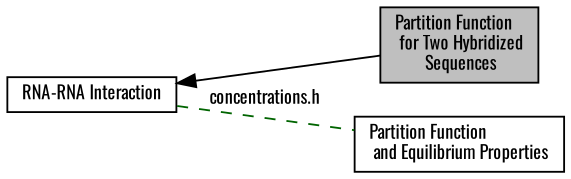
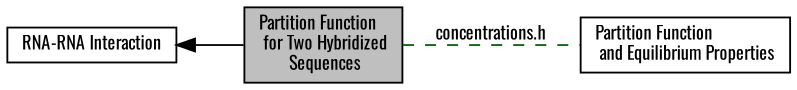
(266, 118) -> (492, 45)
